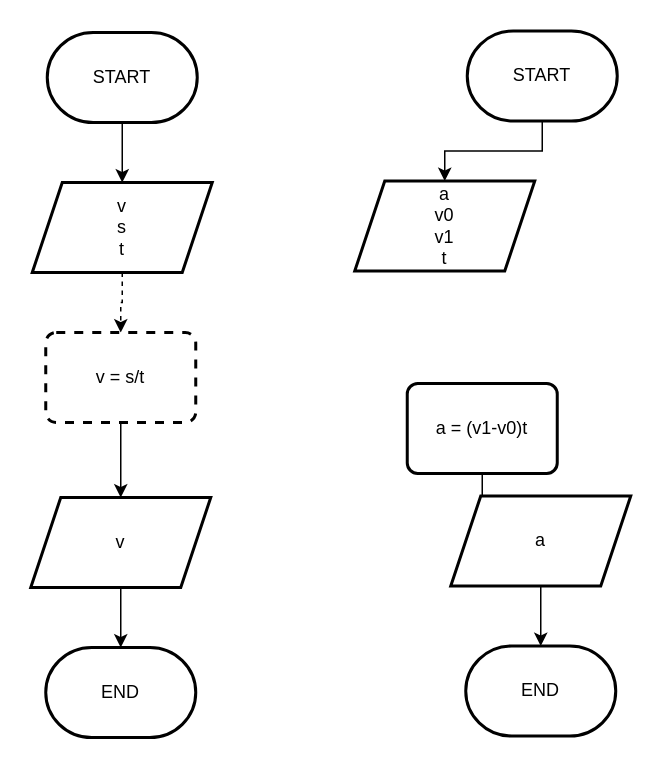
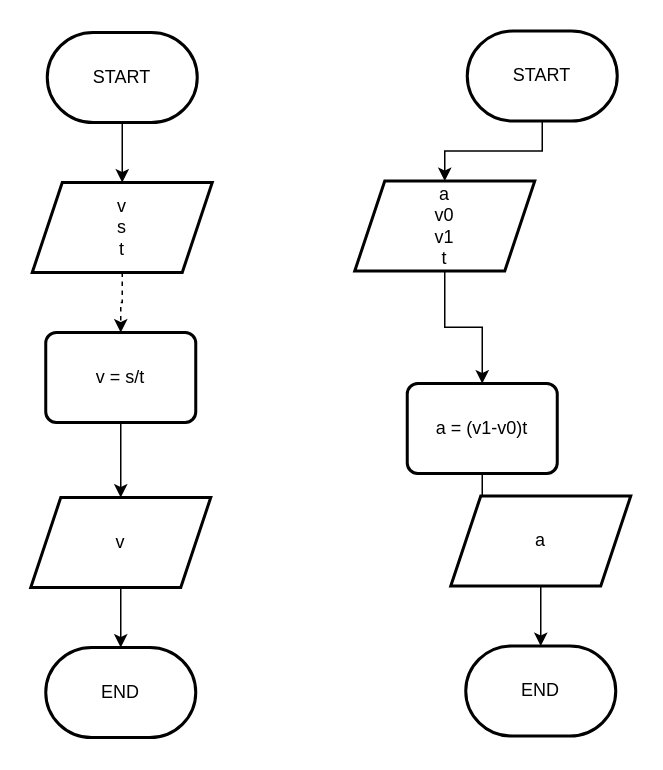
none -> (458, 327)
(121, 377) -> (121, 377)
